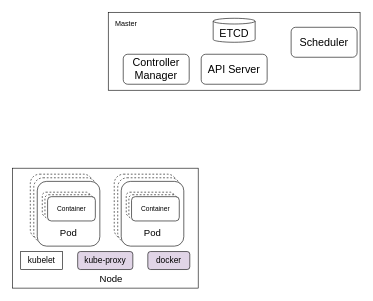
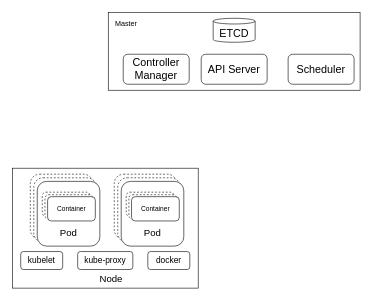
(324, 42) -> (321, 69)
(42, 261) -> (42, 261)
(105, 261) -> (105, 261)
(169, 261) -> (169, 261)
